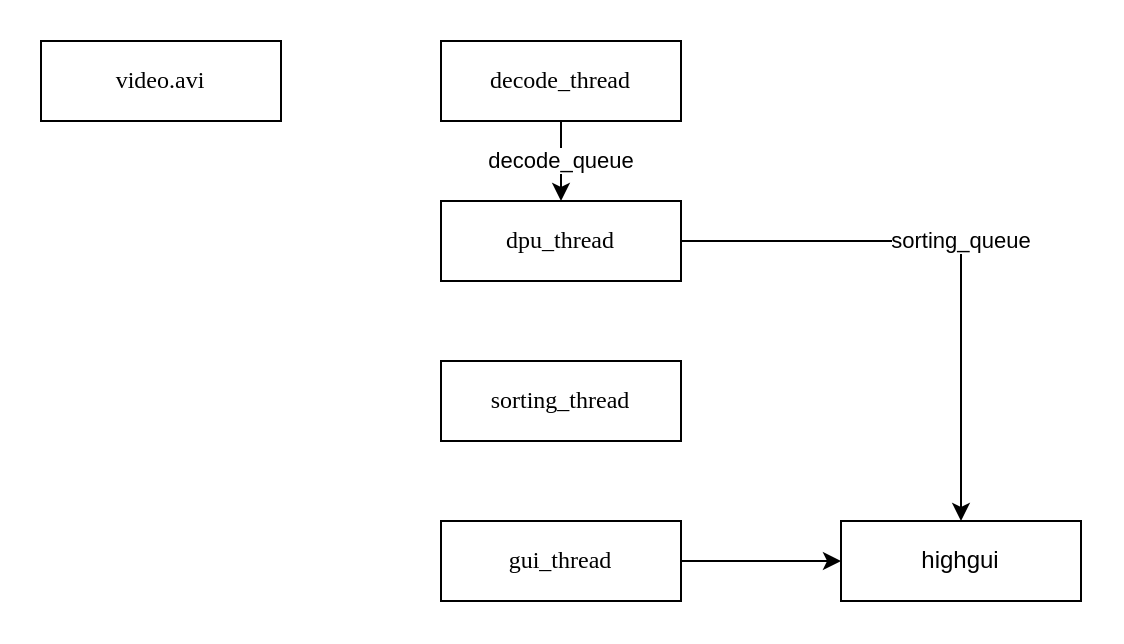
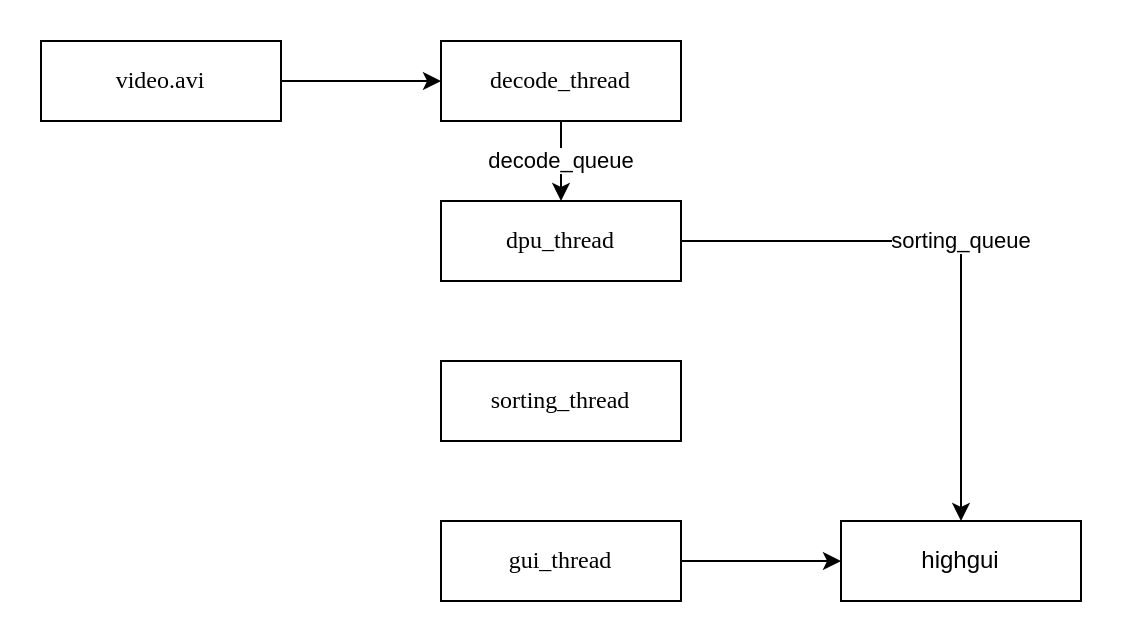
none -> (354, 81)
